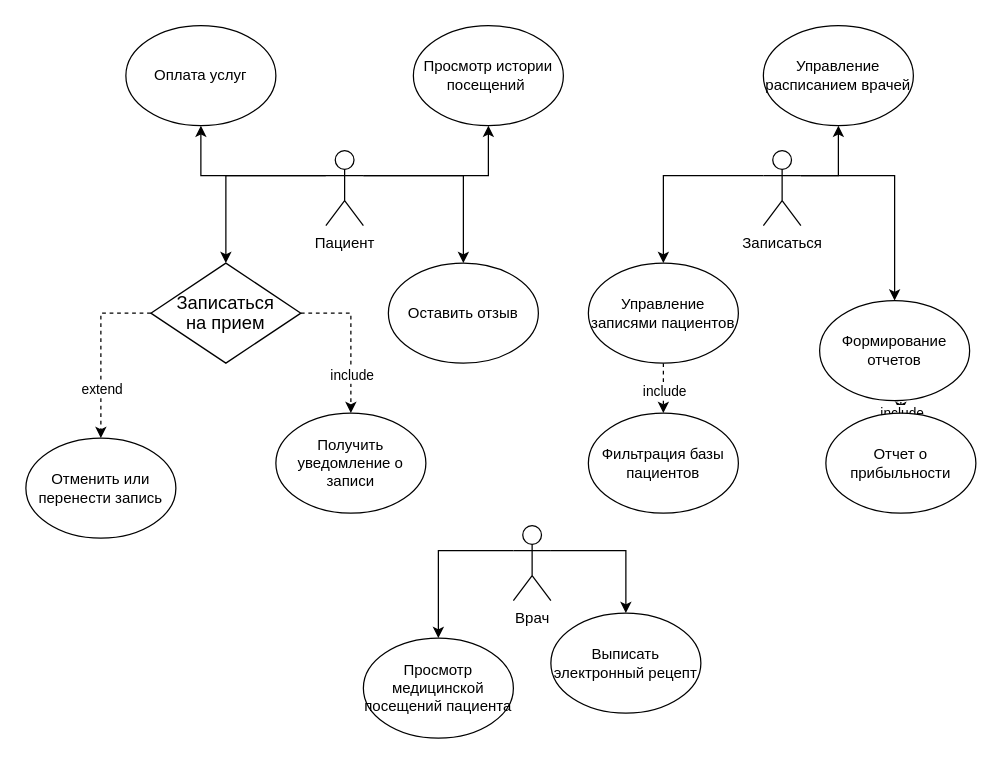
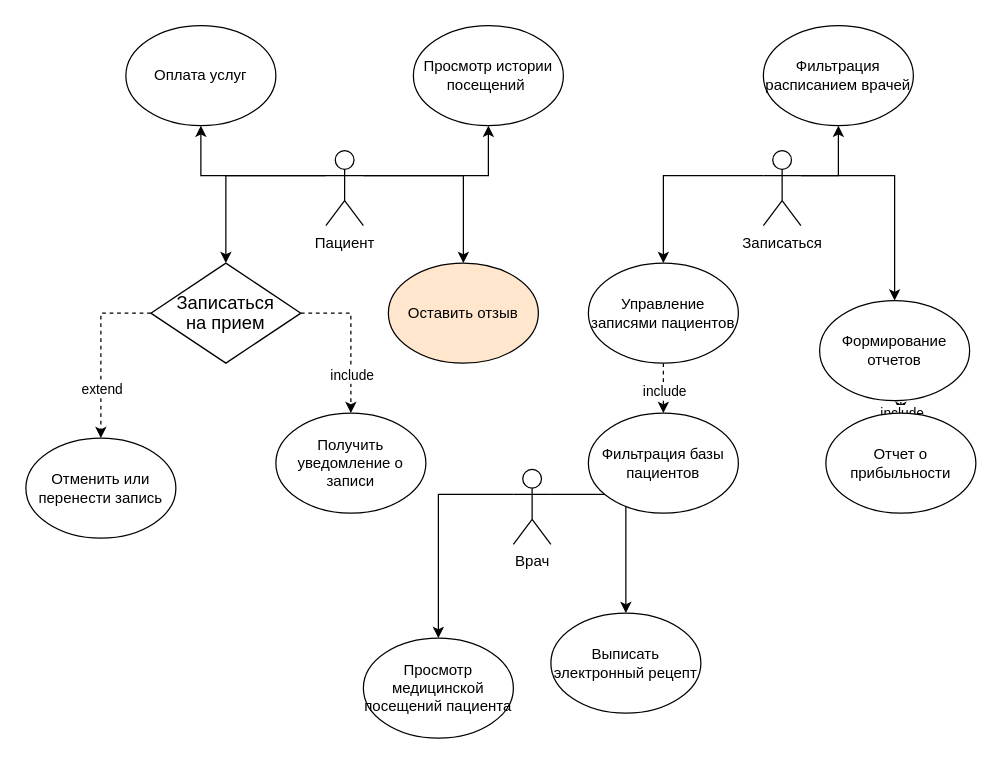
(838, 76) -> (838, 76)
(463, 313) -> (463, 313)
(532, 563) -> (532, 507)
